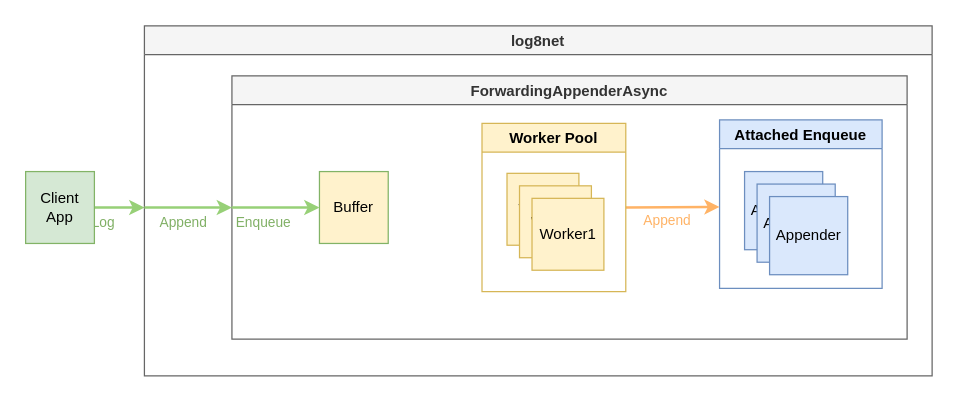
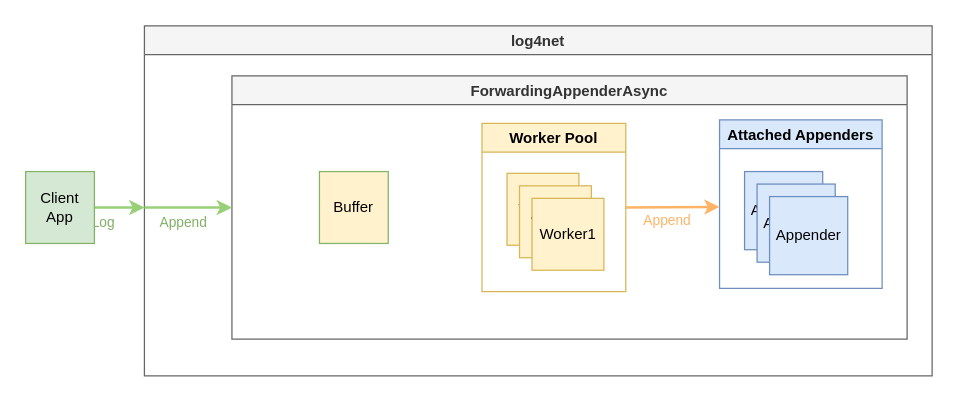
(538, 41) -> (538, 41)
(800, 135) -> (800, 135)
(271, 207) -> none
